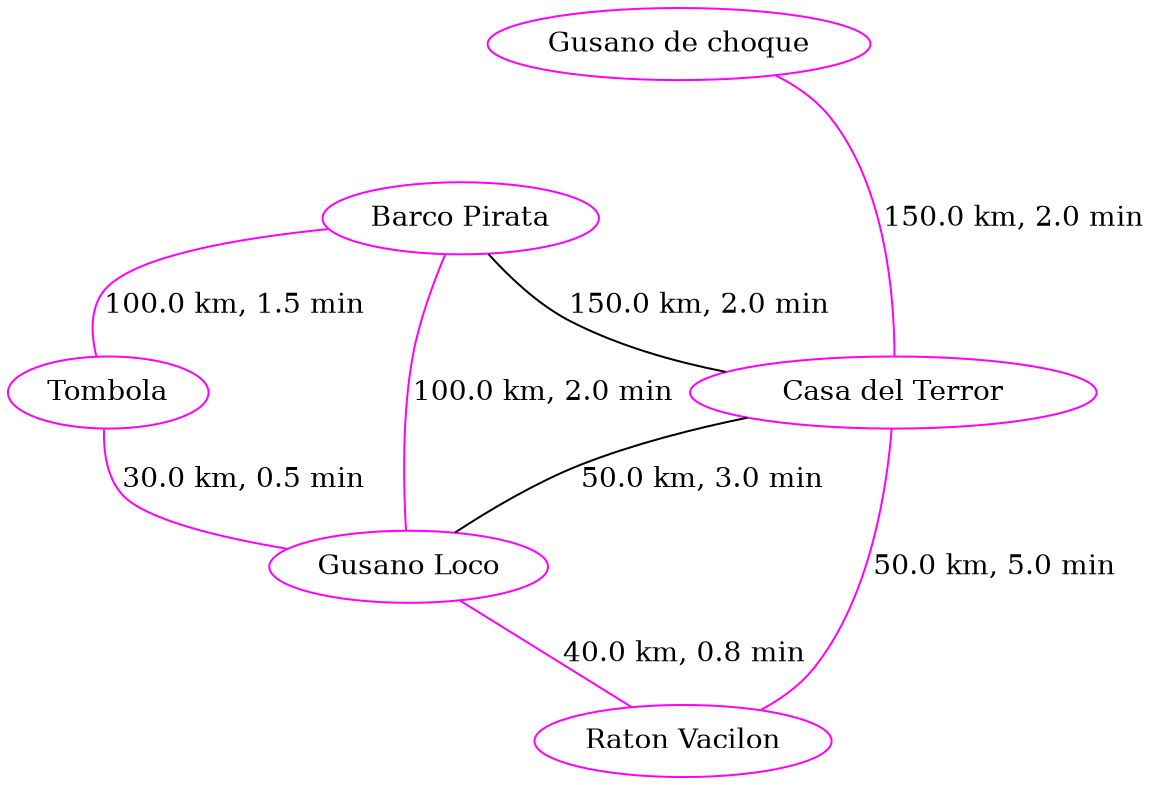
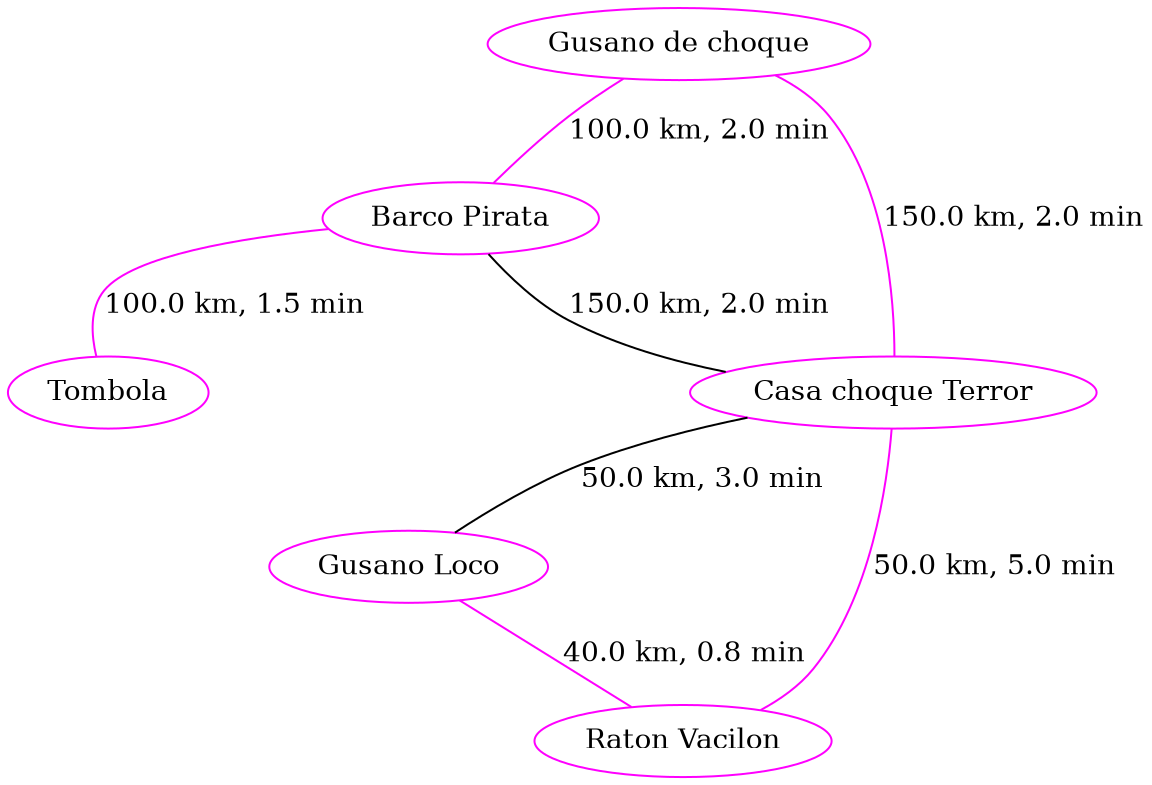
(408, 390) -> (555, 127)
(893, 393) -> (893, 393)
(168, 520) -> none
